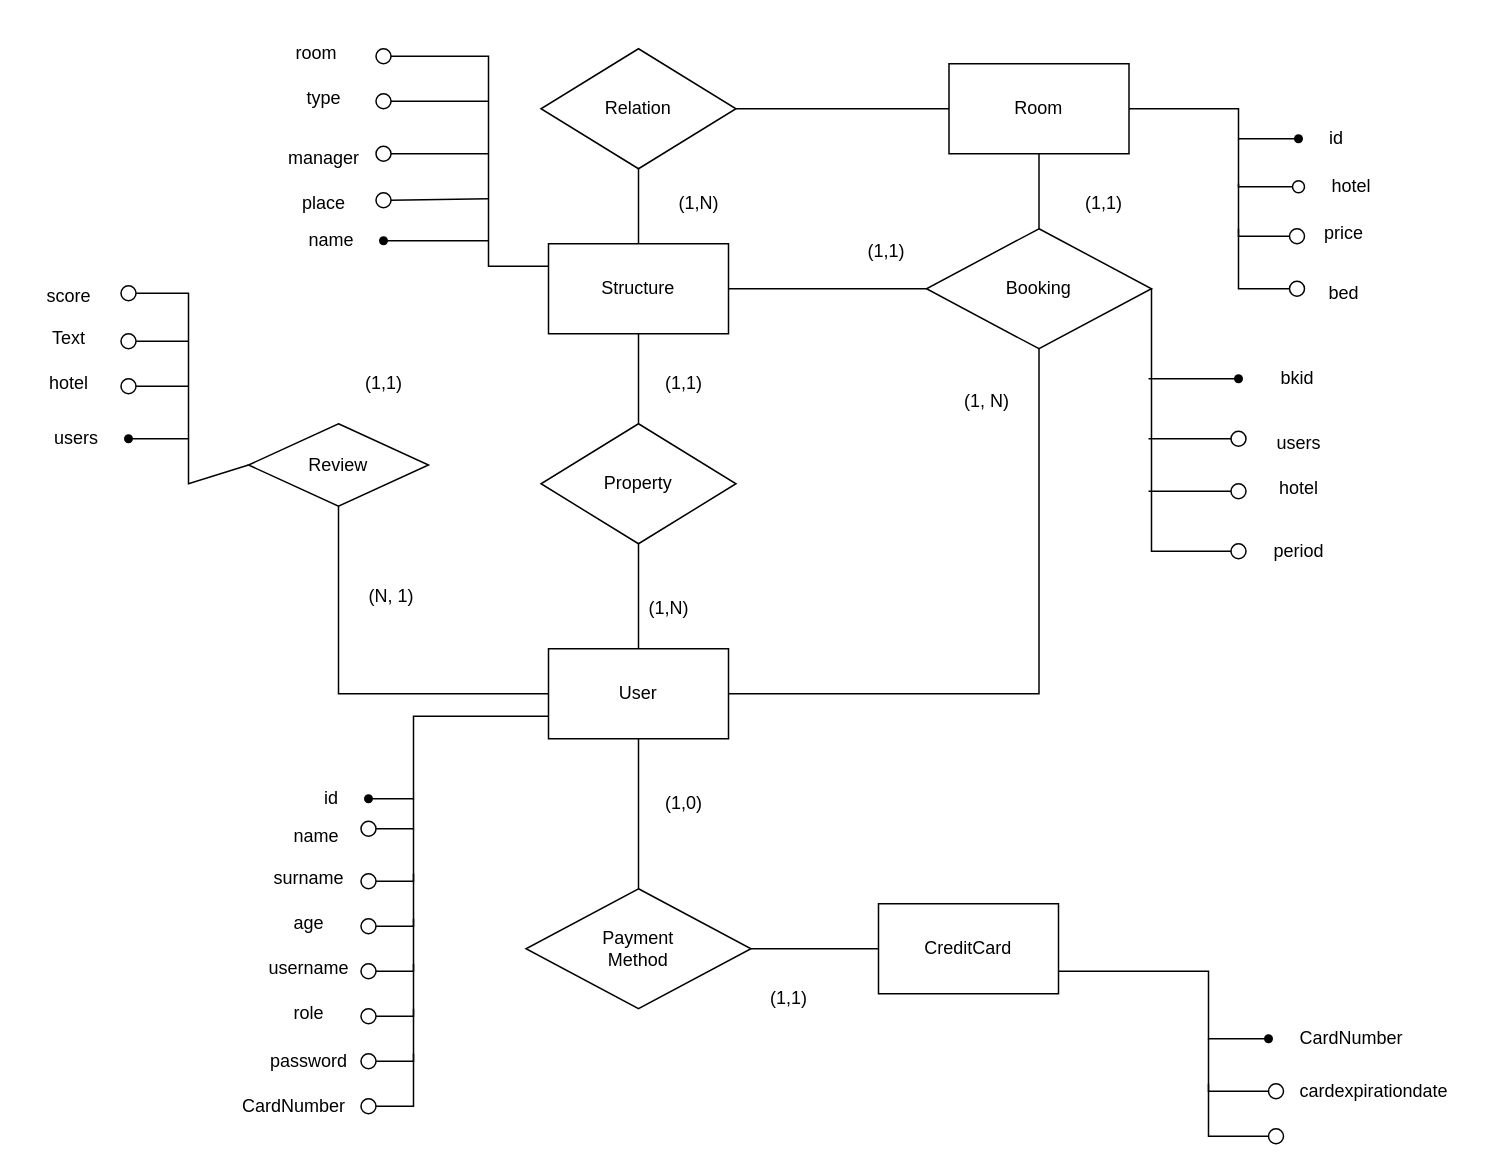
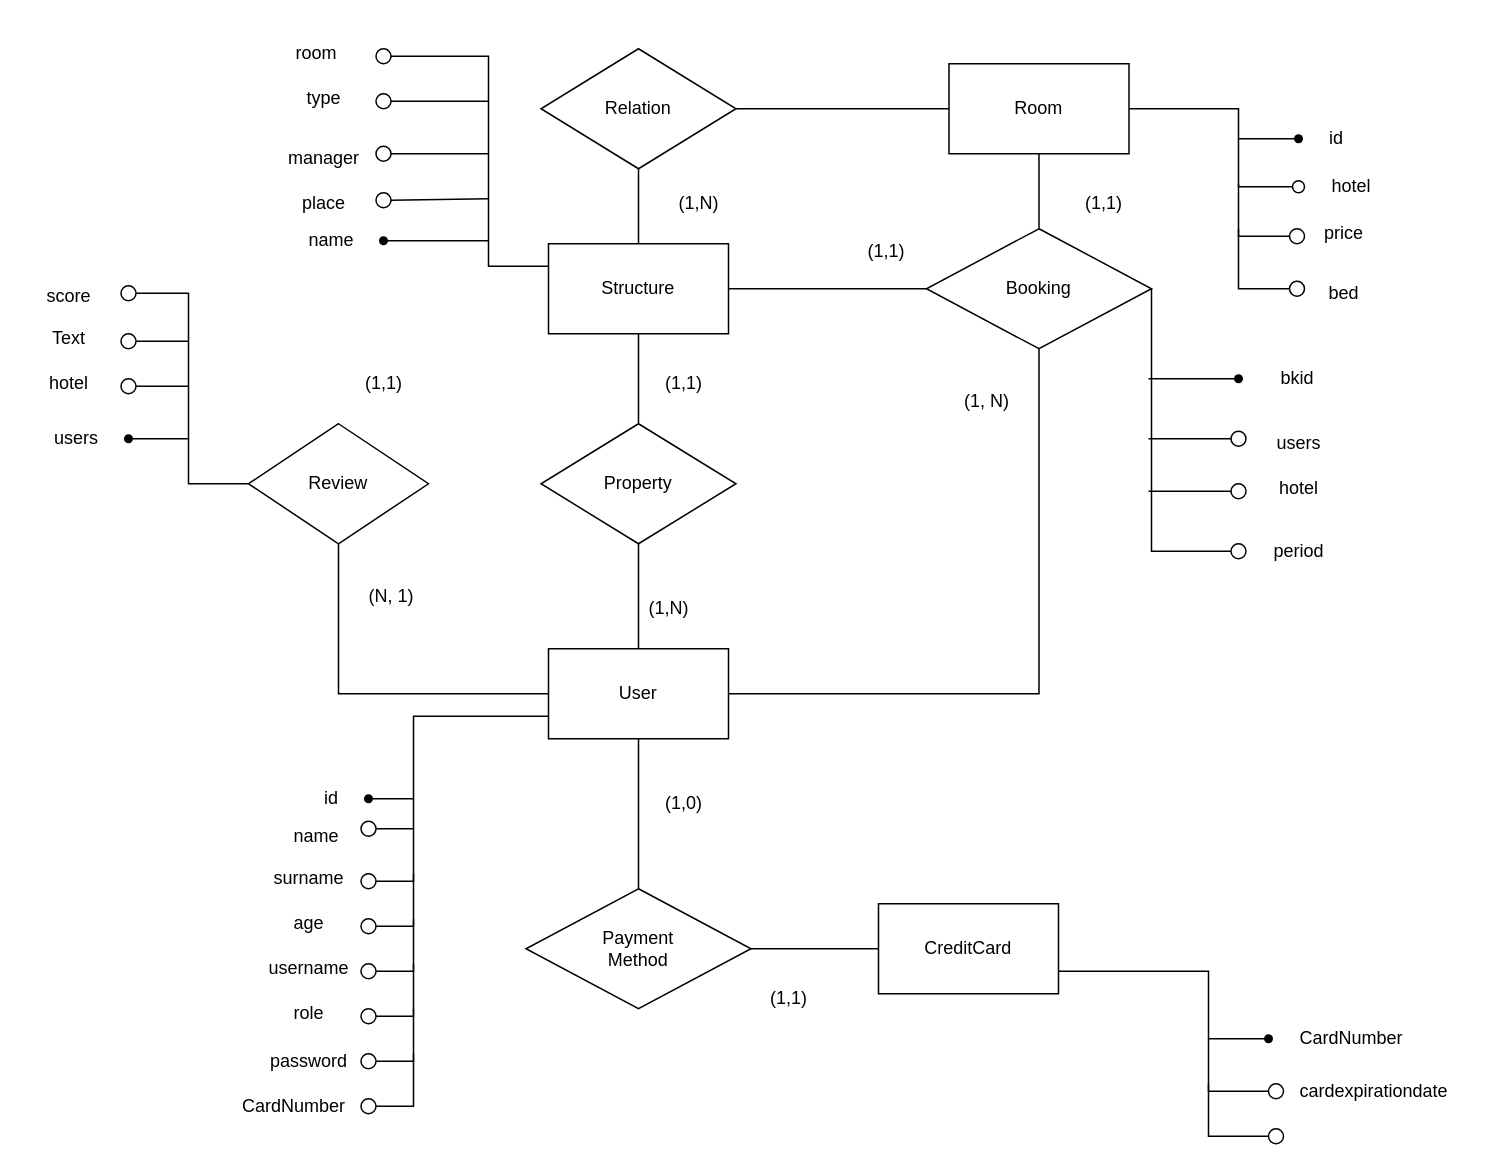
(338, 465) -> (338, 484)
